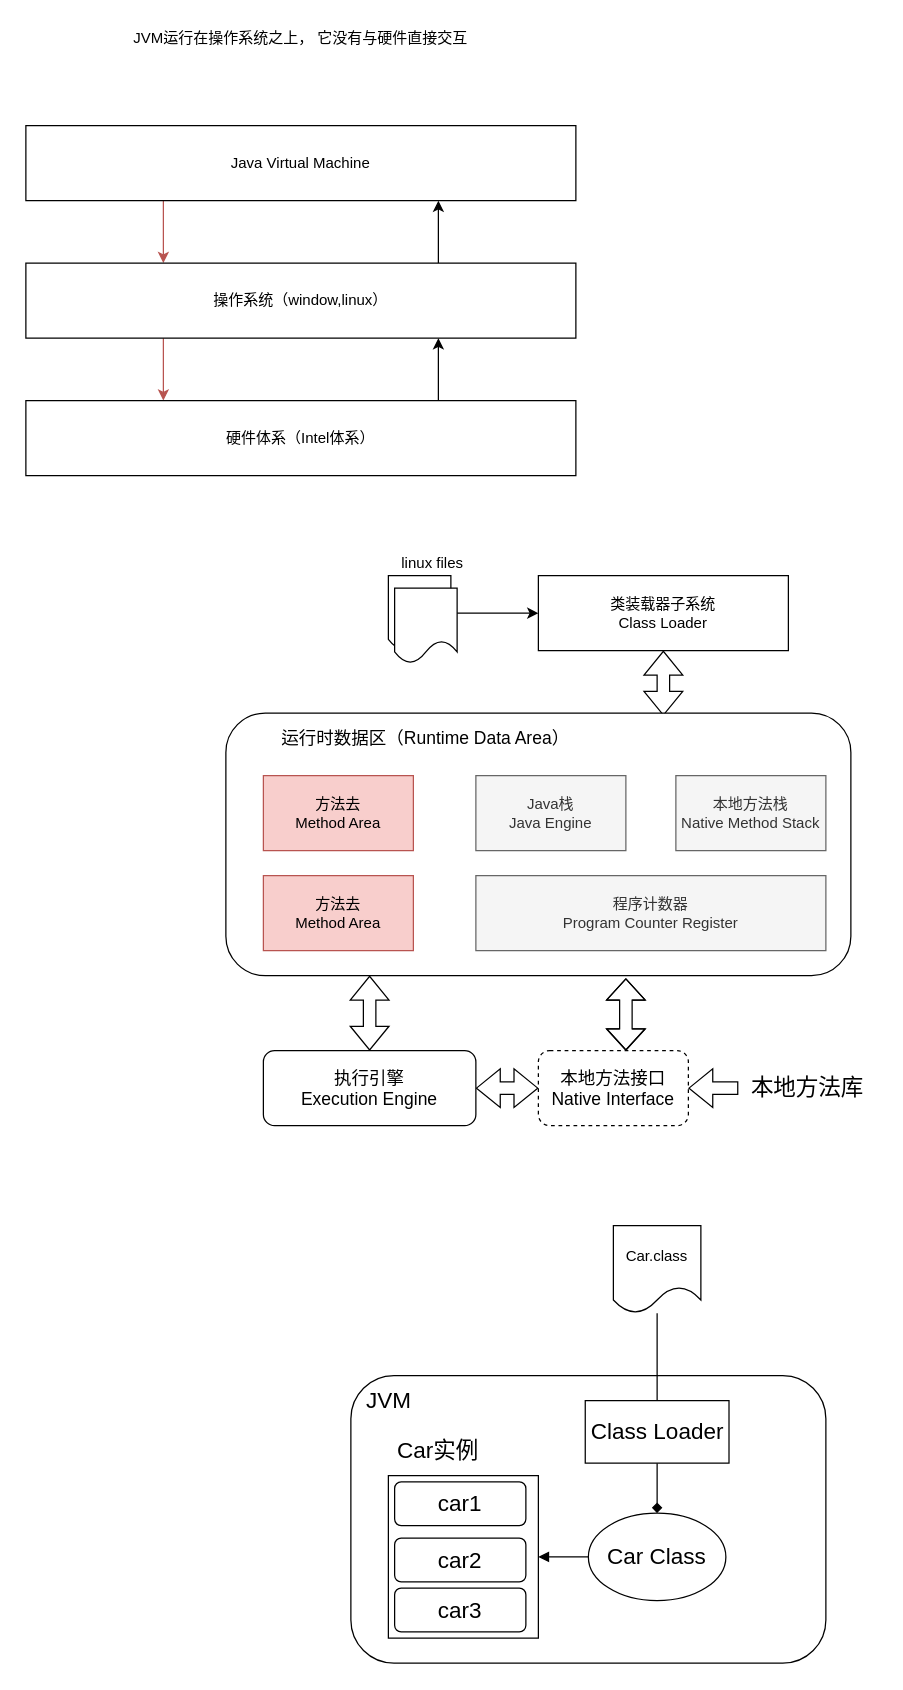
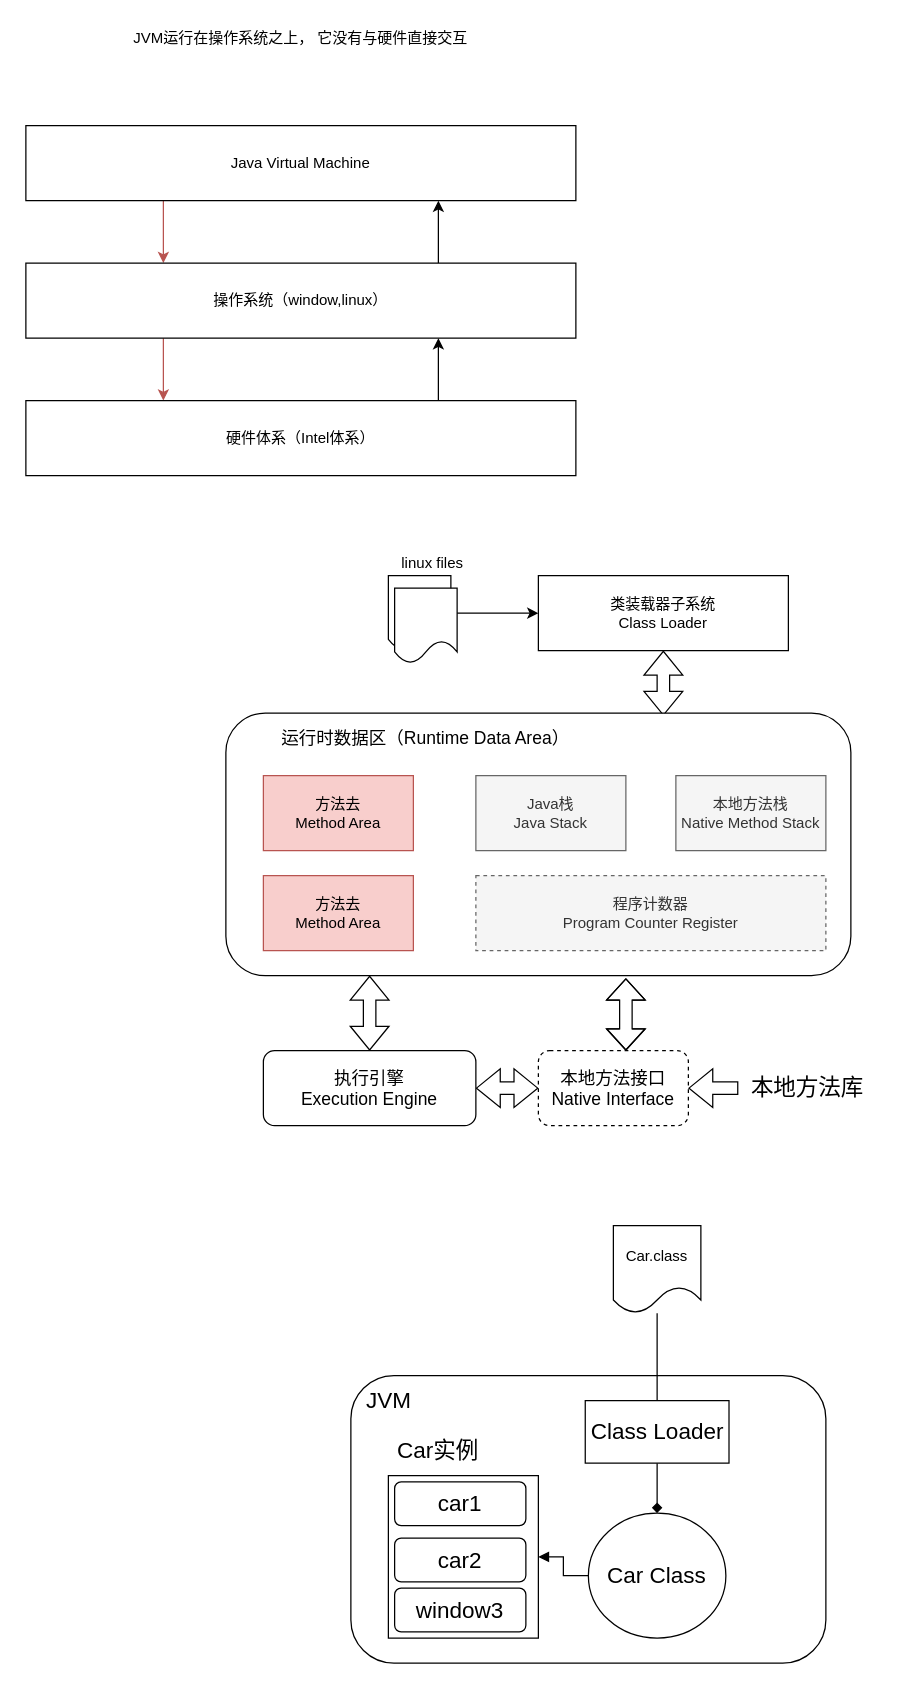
(551, 813) -> (551, 813)
(651, 913) -> (651, 913)
(657, 1557) -> (657, 1576)
(460, 1611) -> (460, 1611)
